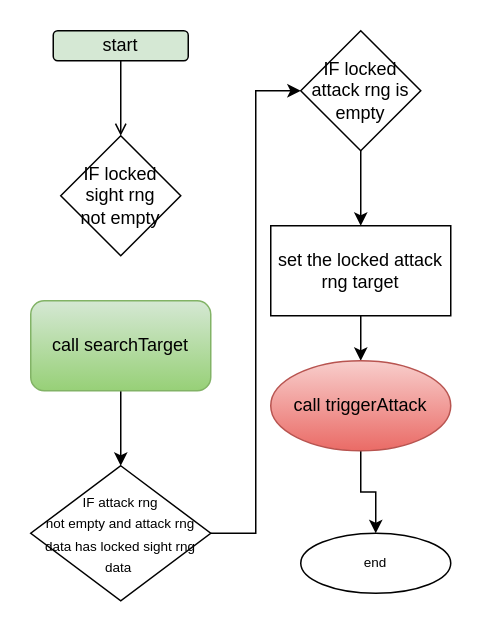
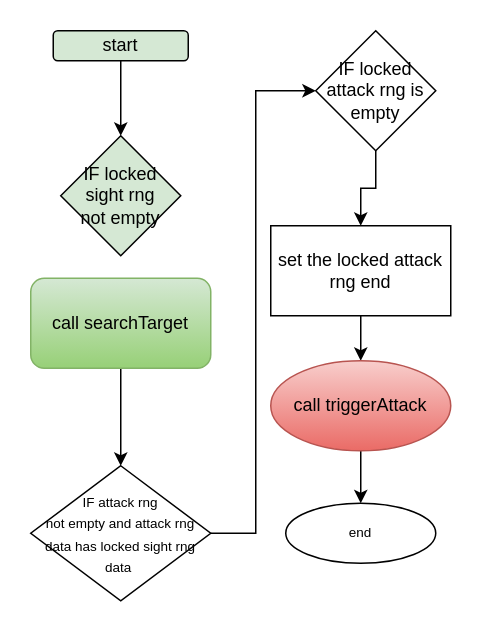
(361, 91) -> (376, 91)
(121, 126) -> (121, 124)
(121, 196) -> (121, 196)
(361, 271) -> (361, 271)
(121, 346) -> (121, 323)
(376, 563) -> (361, 533)
